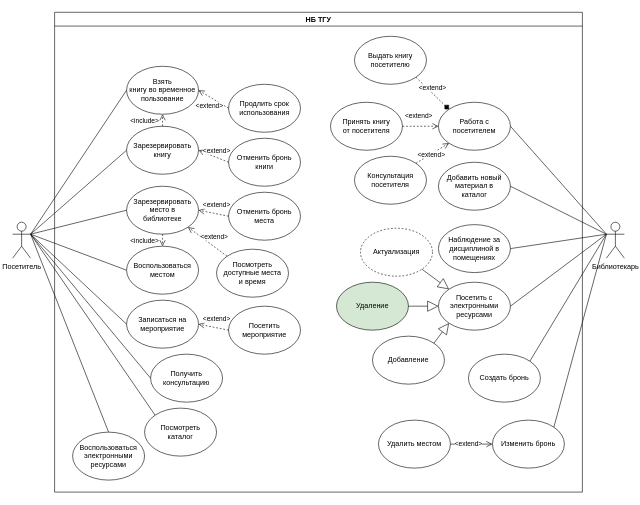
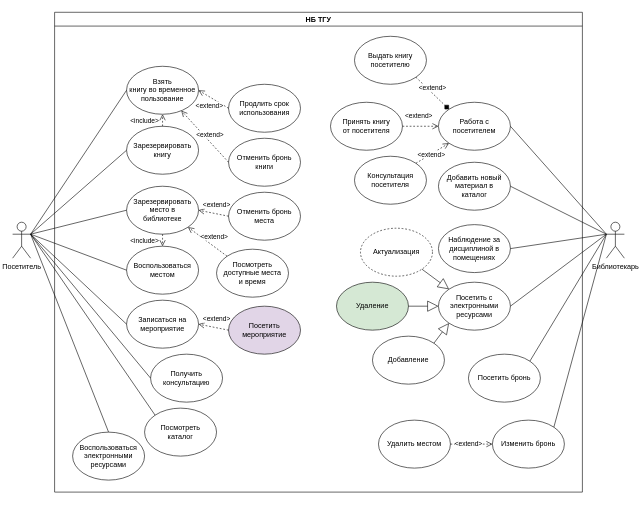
(213, 156) -> (204, 136)
(264, 330) -> (264, 330)
(504, 378) -> (504, 378)
(485, 444) -> (485, 444)
